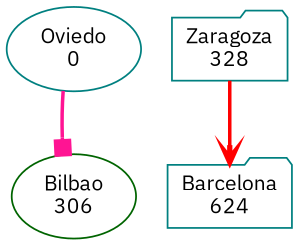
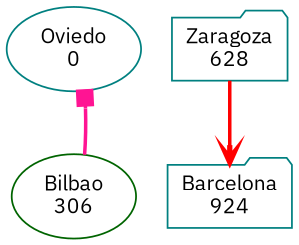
(230, 49) -> (230, 49)
(62, 114) -> (86, 132)
(230, 196) -> (230, 196)
